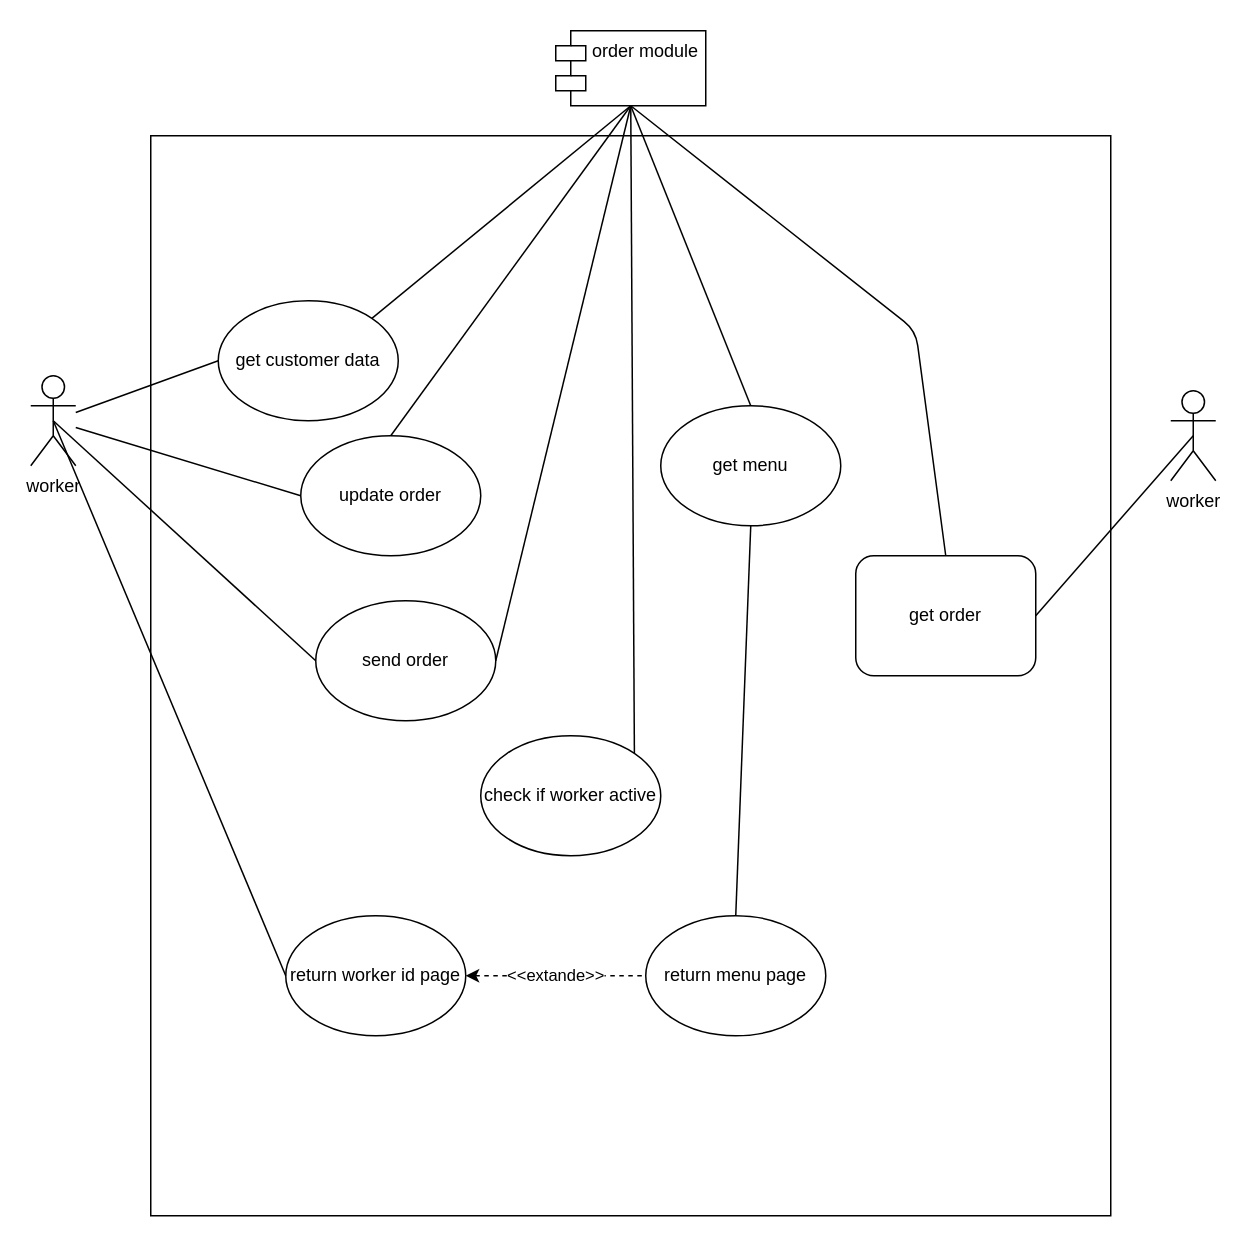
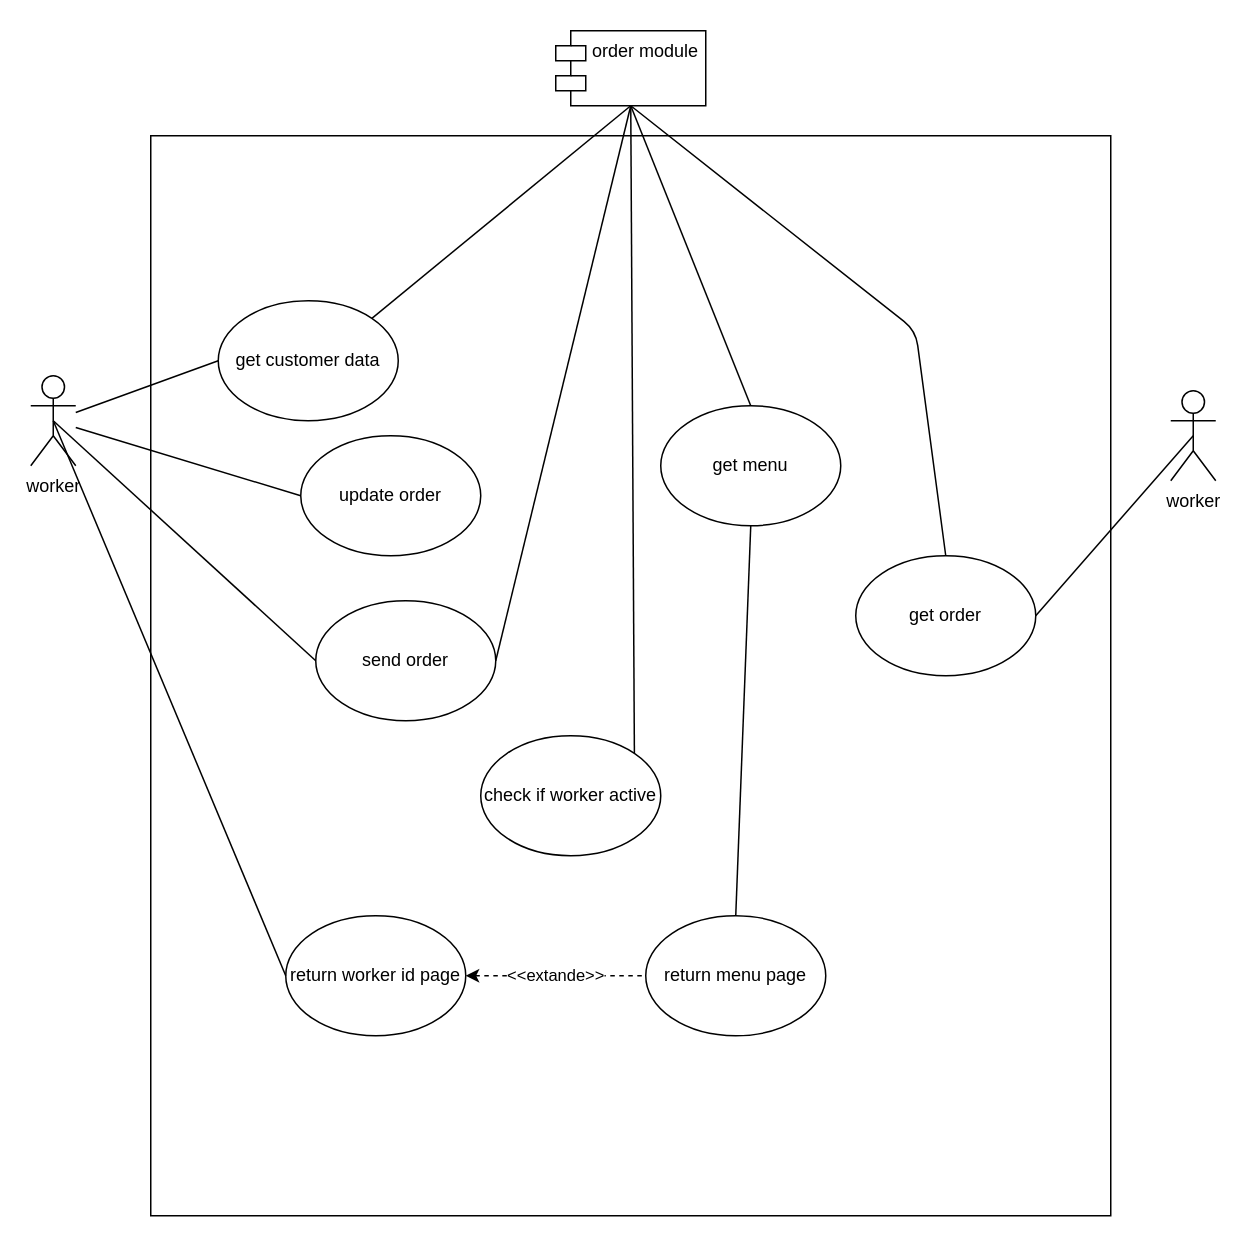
(508, 275) -> none
(946, 616) -> (946, 616)
